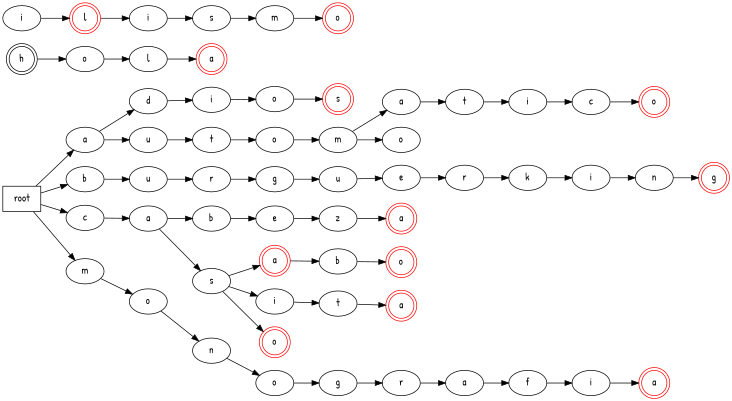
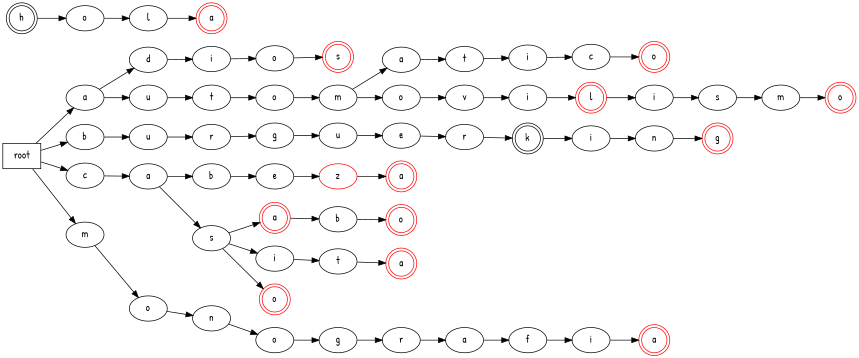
none -> (465, 98)
(528, 178) -> (528, 138)
(338, 219) -> (338, 176)
